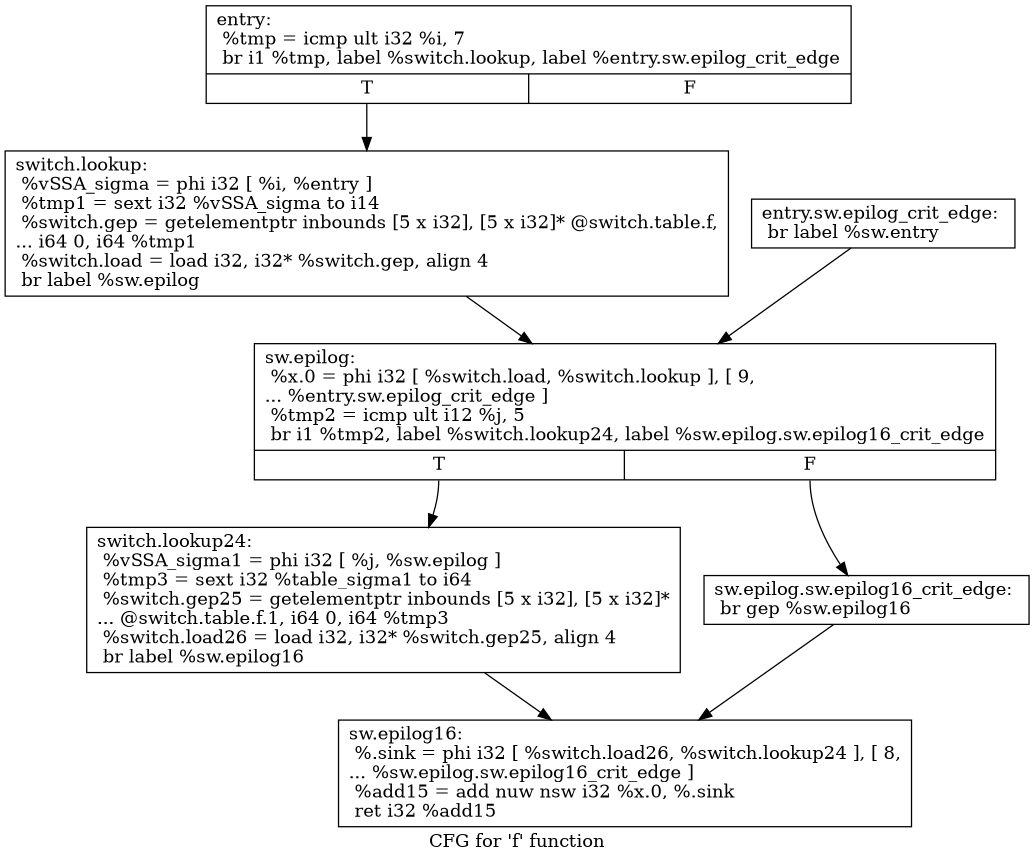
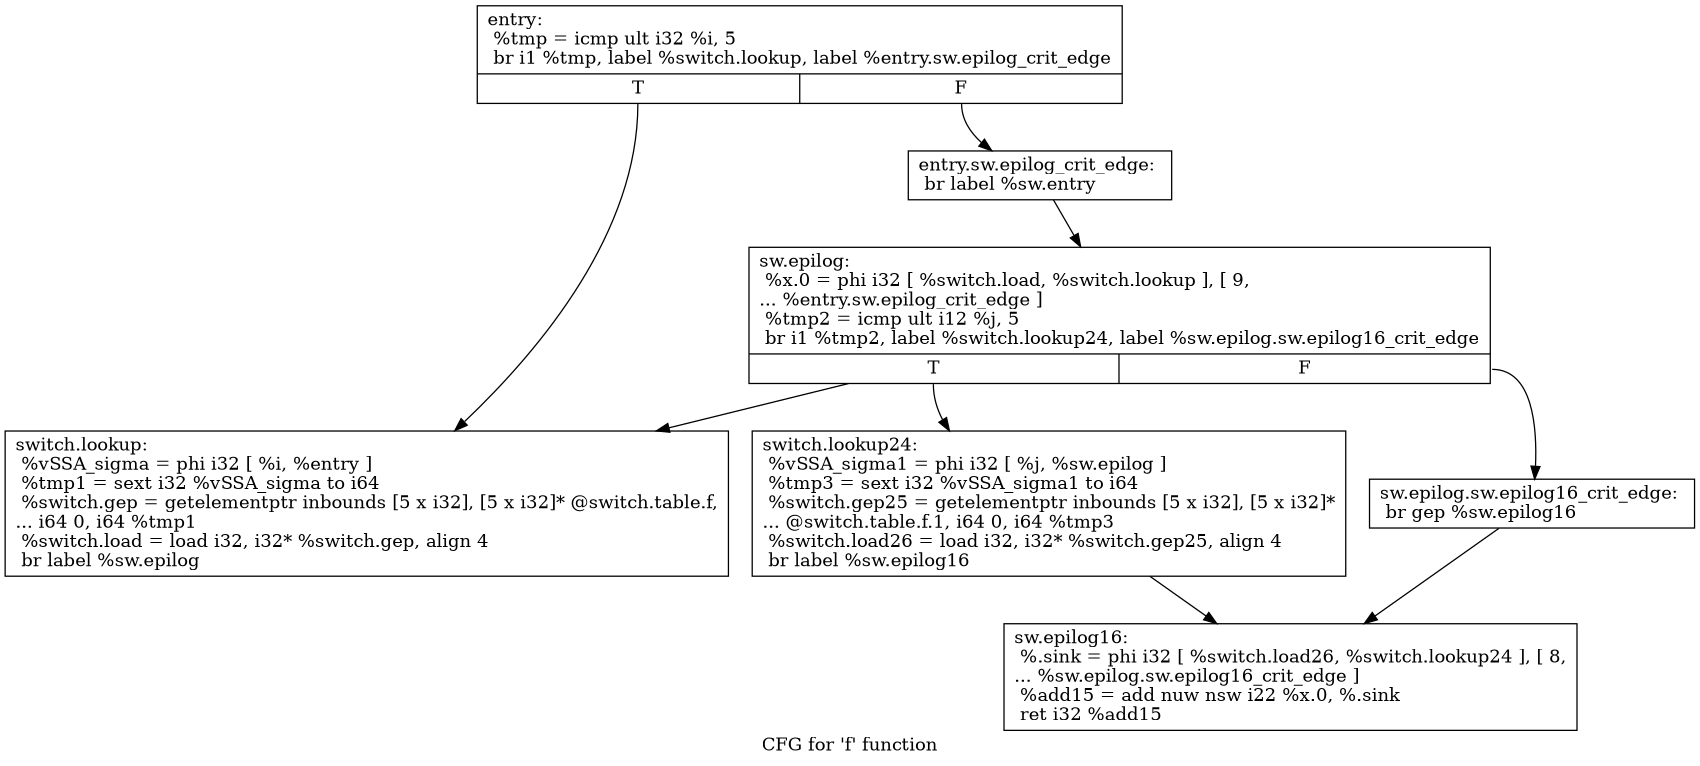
(341, 39) -> (612, 39)
none -> (967, 125)
(198, 204) -> (198, 484)
(494, 316) -> (759, 406)
(285, 580) -> (951, 484)
(542, 792) -> (1208, 696)
